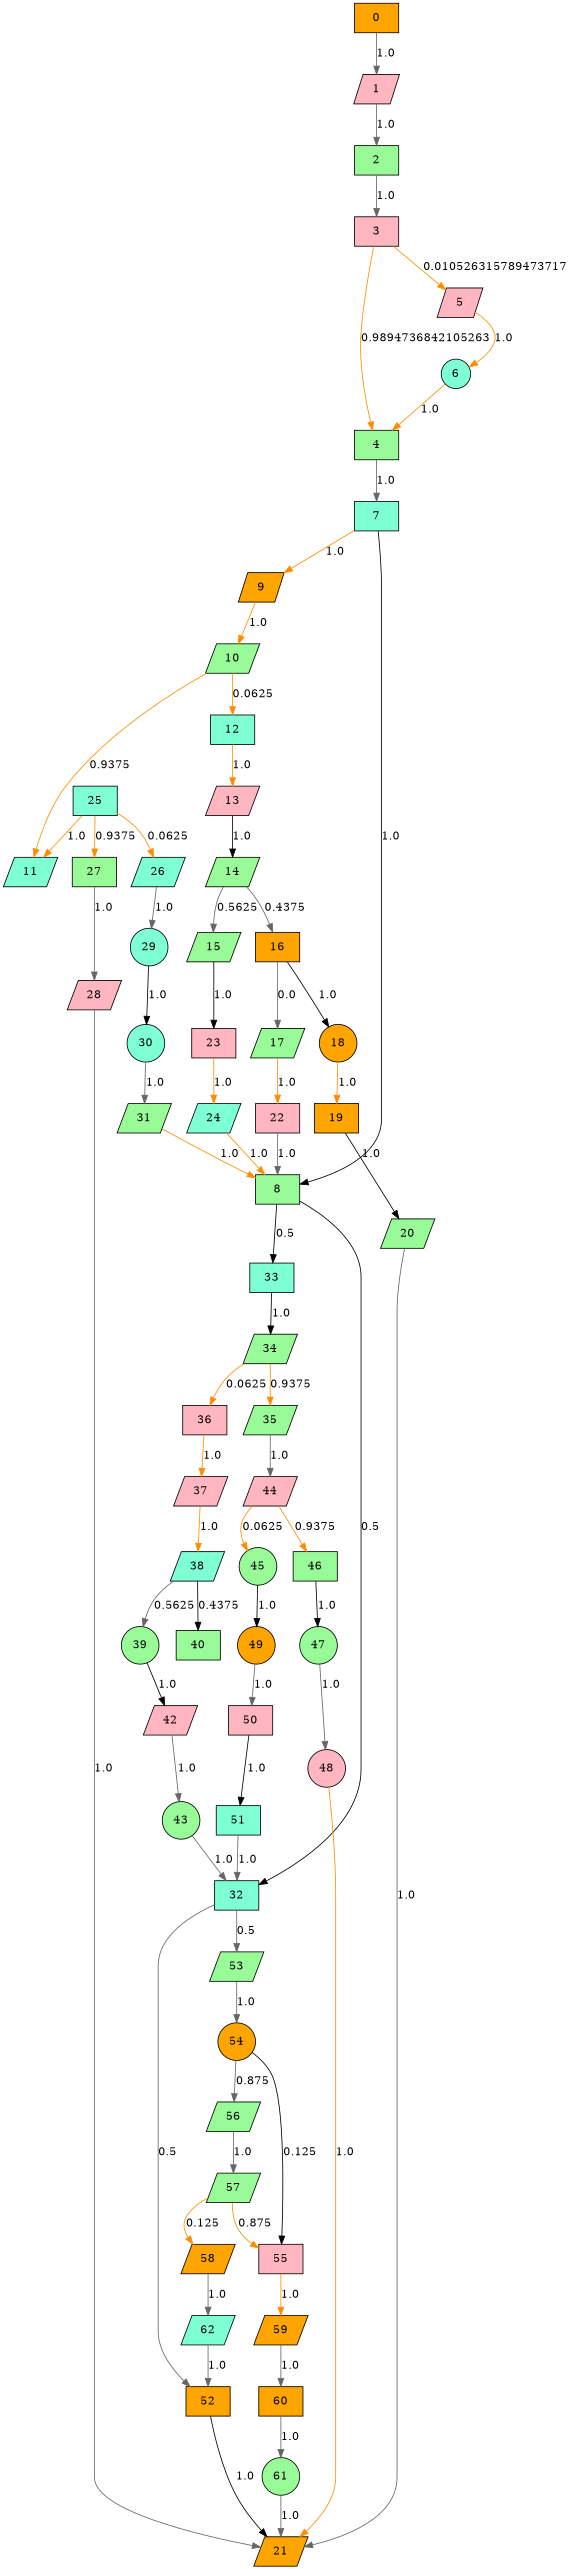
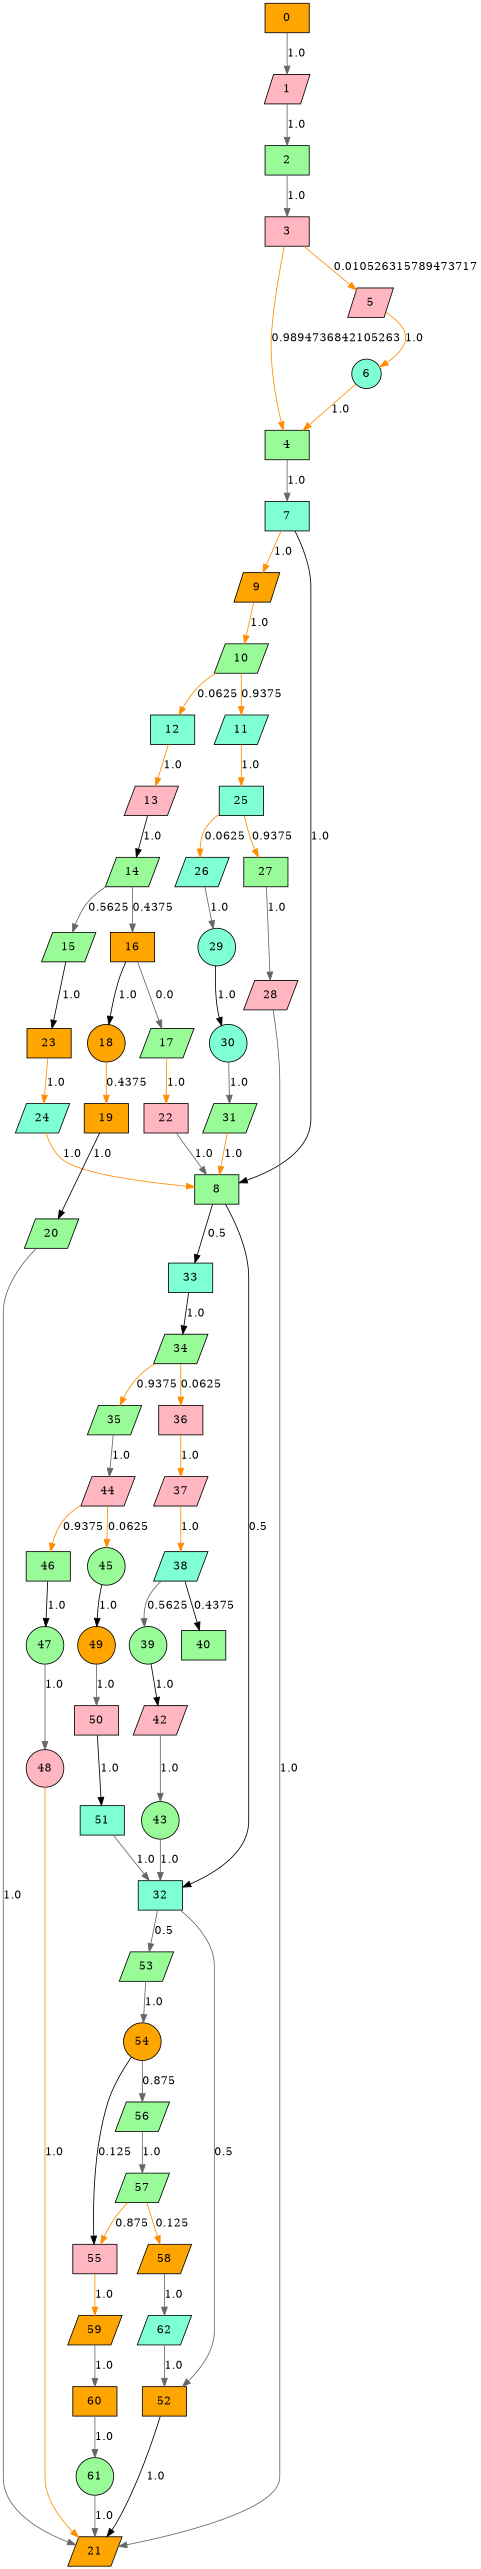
(66, 833) -> (241, 761)
(214, 1043) -> (49, 1043)
(348, 1083) -> (127, 1083)
